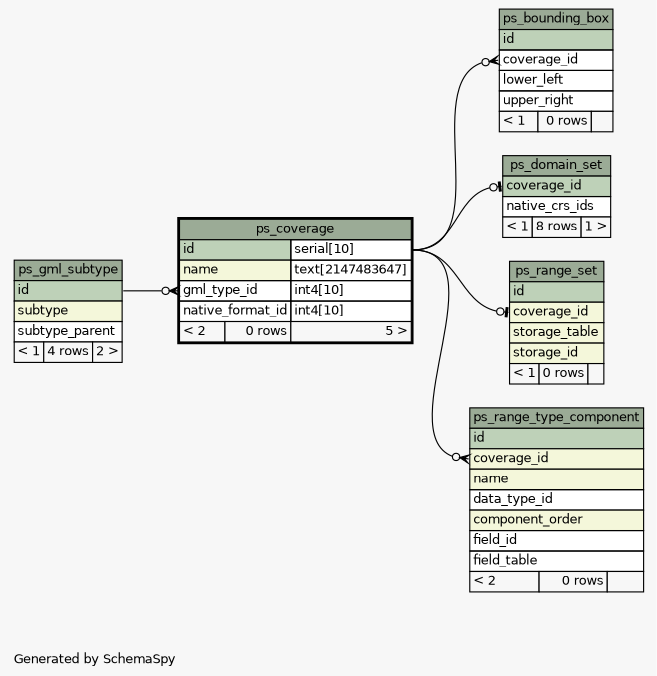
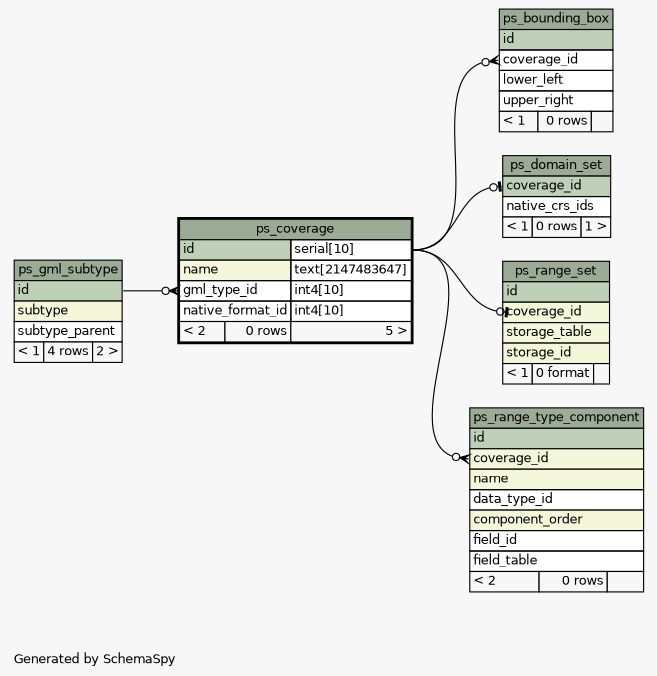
(557, 227) -> (557, 227)
(564, 373) -> (563, 373)
